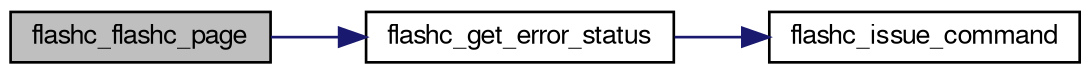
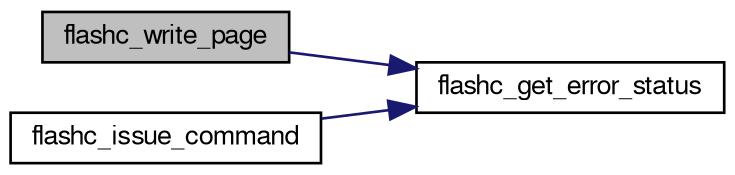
(141, 37) -> (166, 37)
(708, 37) -> (355, 114)
